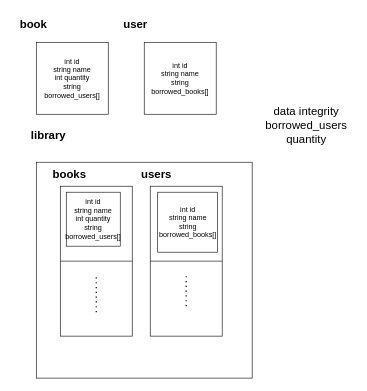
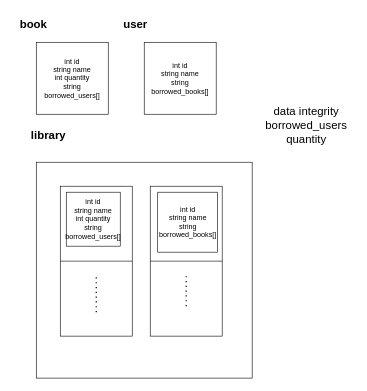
(69, 174) -> none
(156, 174) -> none
